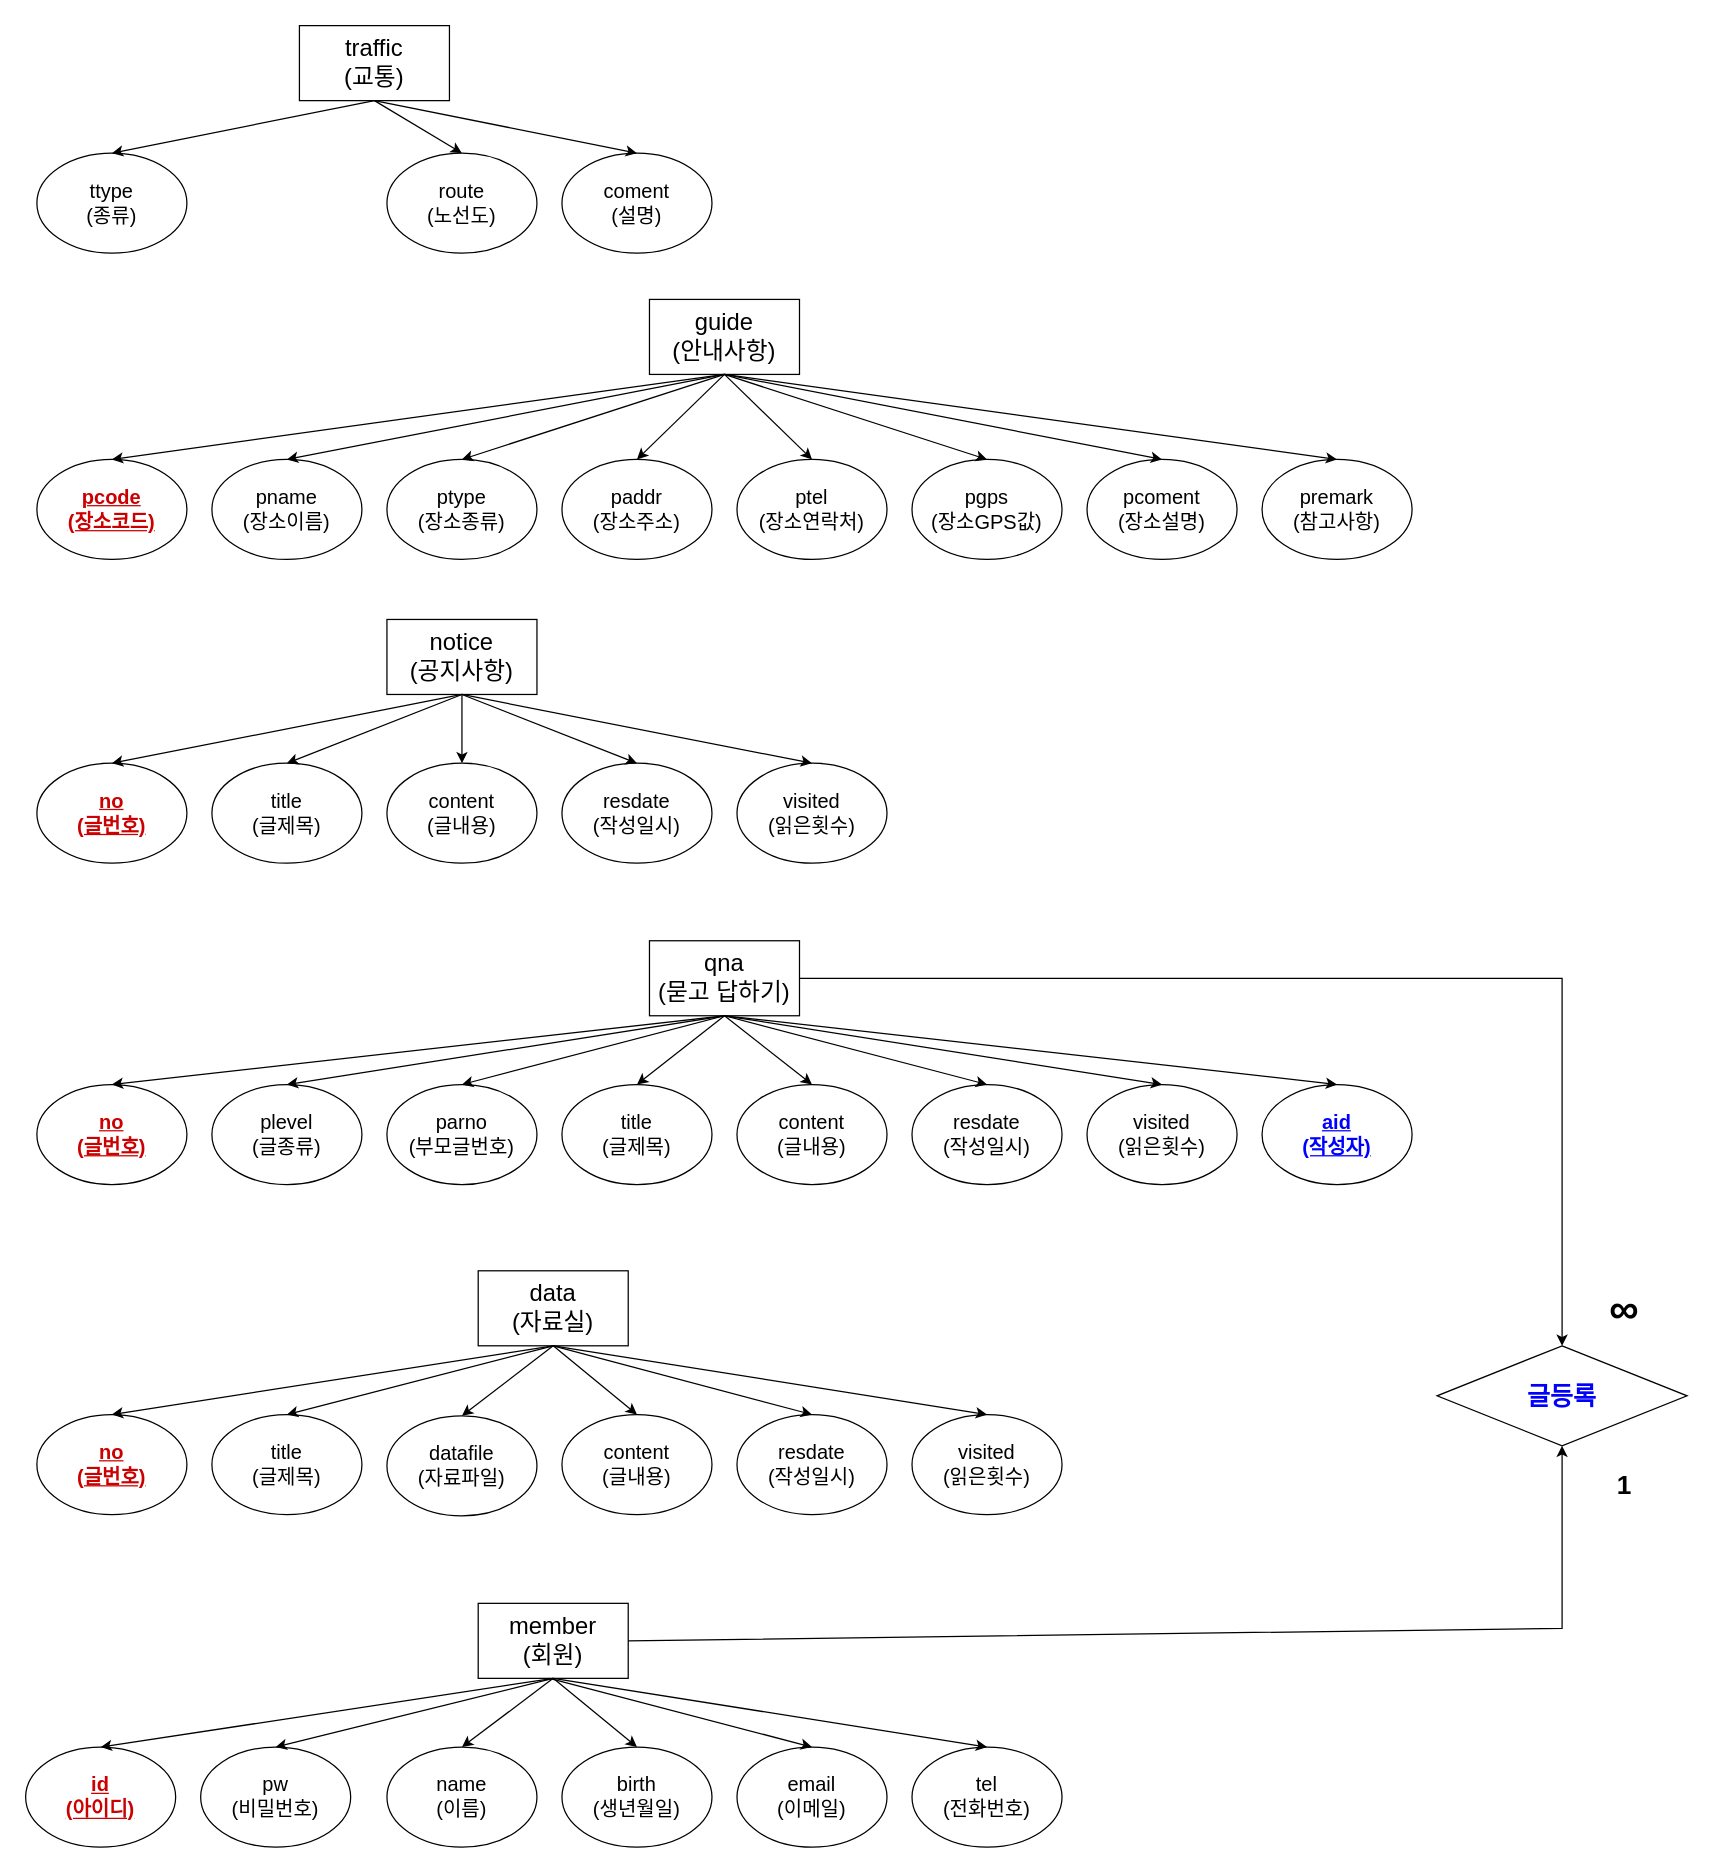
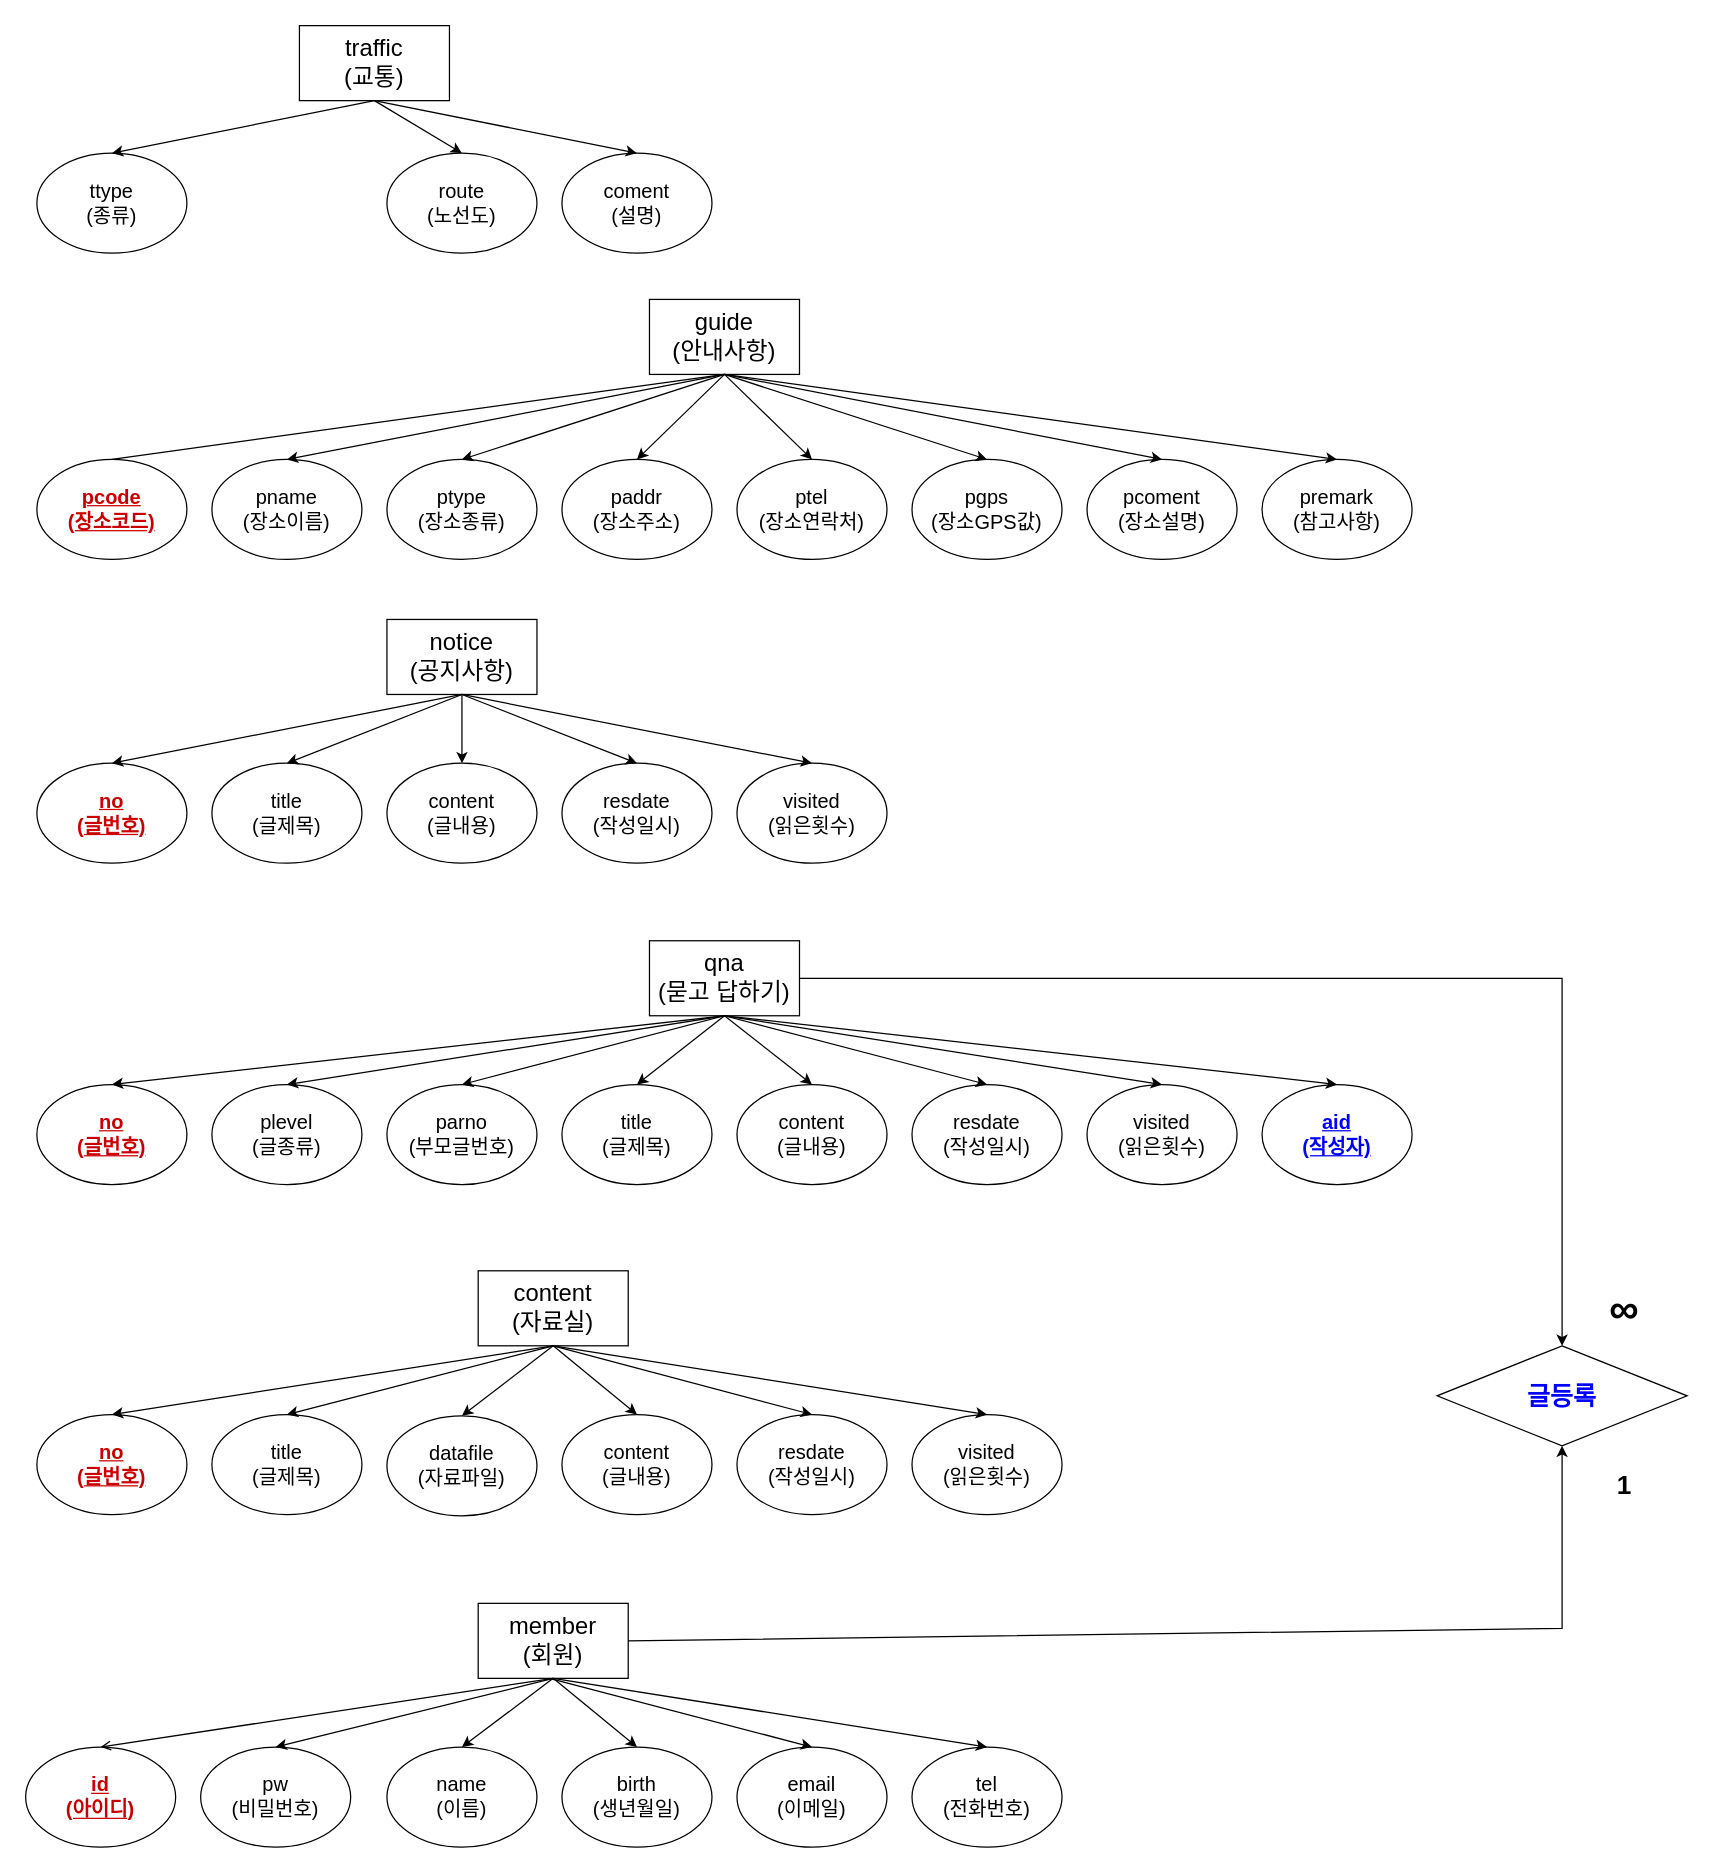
(122, 458) -> (118, 459)
(553, 1308) -> (553, 1308)
(110, 1745) -> (108, 1746)
